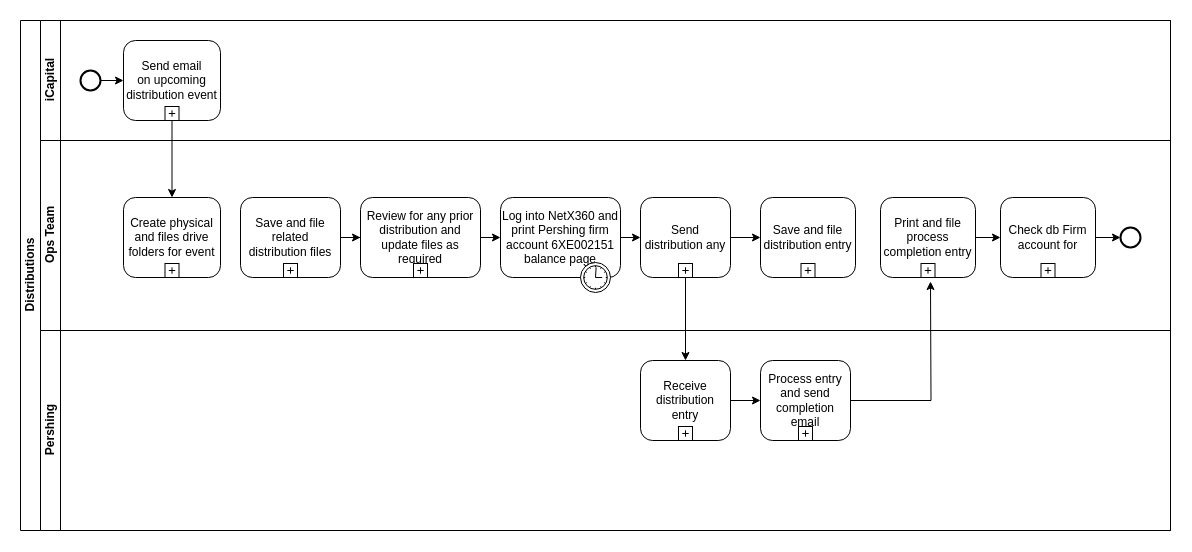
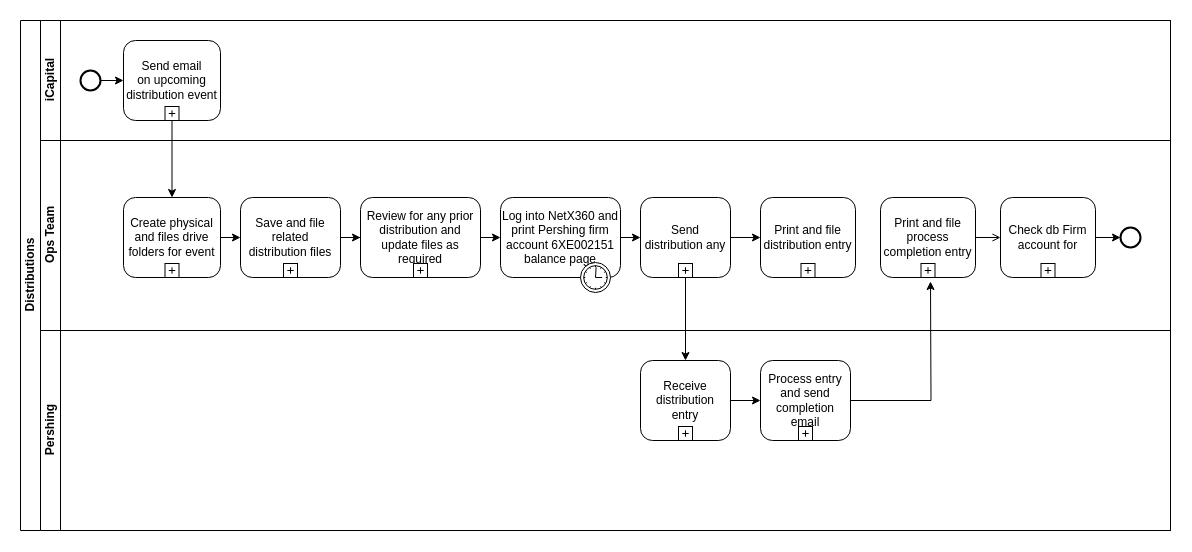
none -> (227, 238)
(808, 238) -> (808, 238)
(992, 238) -> (993, 238)
